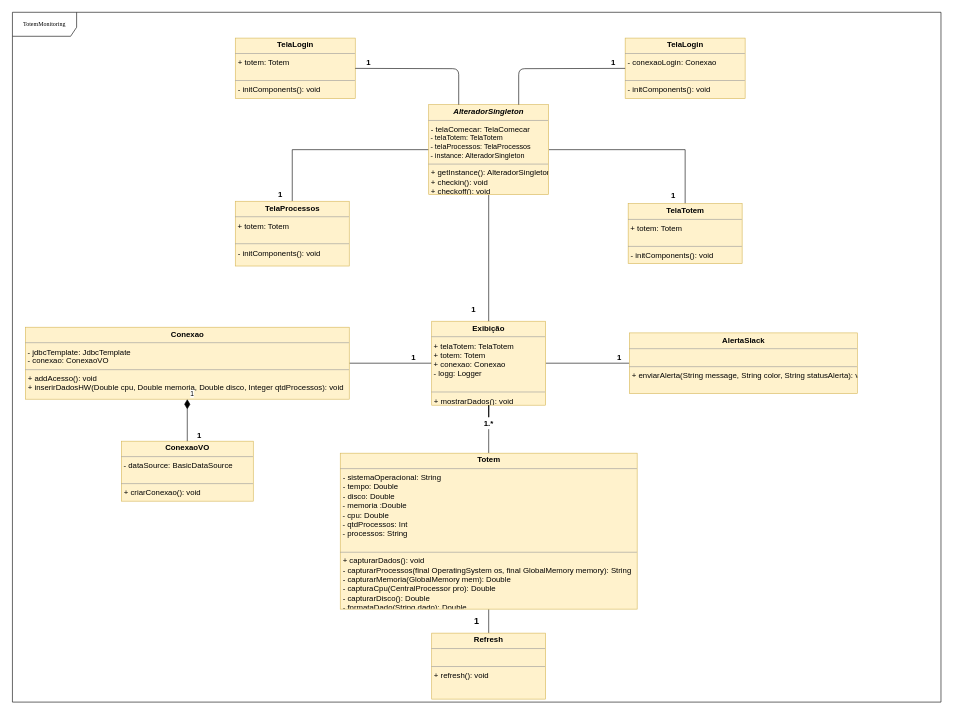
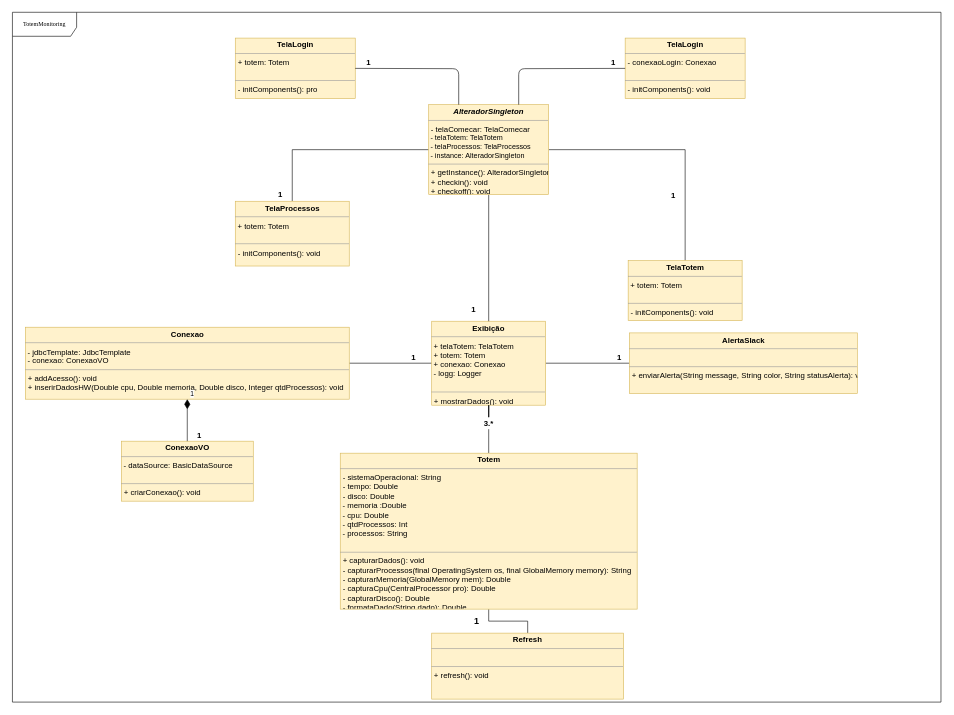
(278, 51) -> (277, 51)
(685, 234) -> (685, 291)
(489, 423) -> (489, 423)
(489, 666) -> (528, 666)
